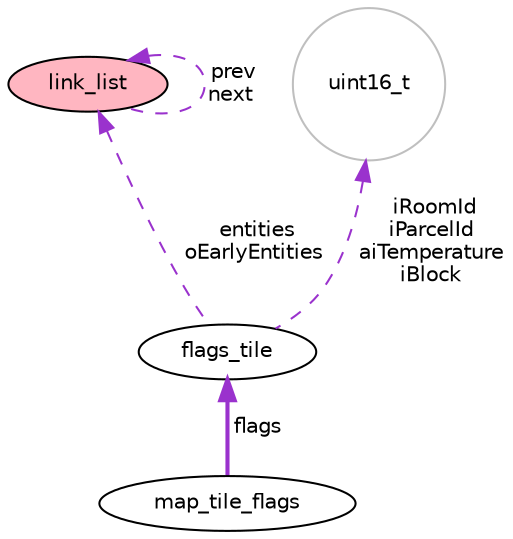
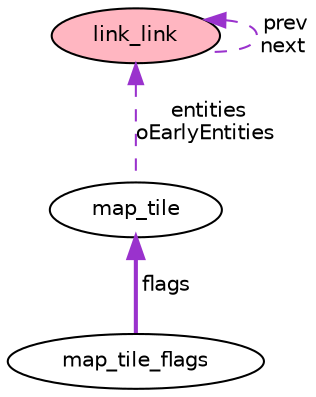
(88, 84) -> (136, 36)
(369, 84) -> none
(227, 352) -> (136, 210)
